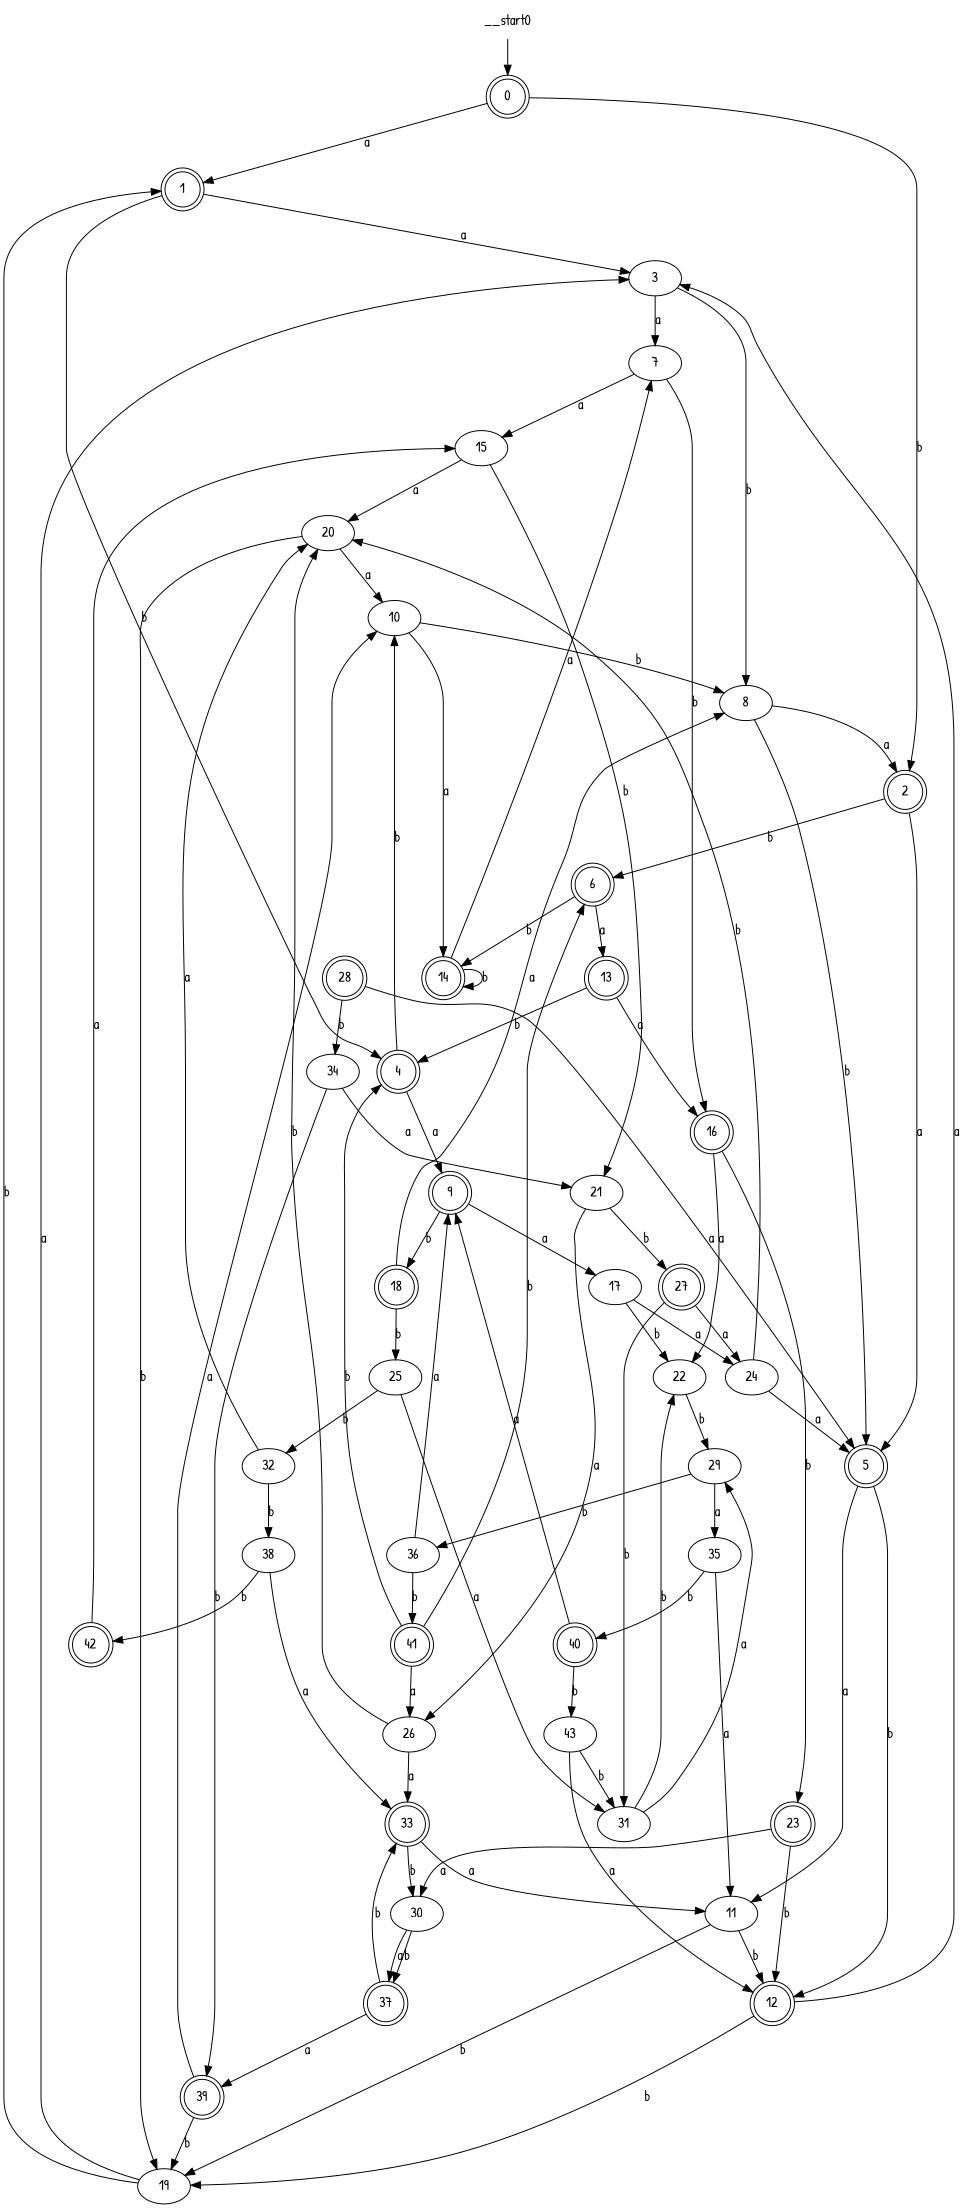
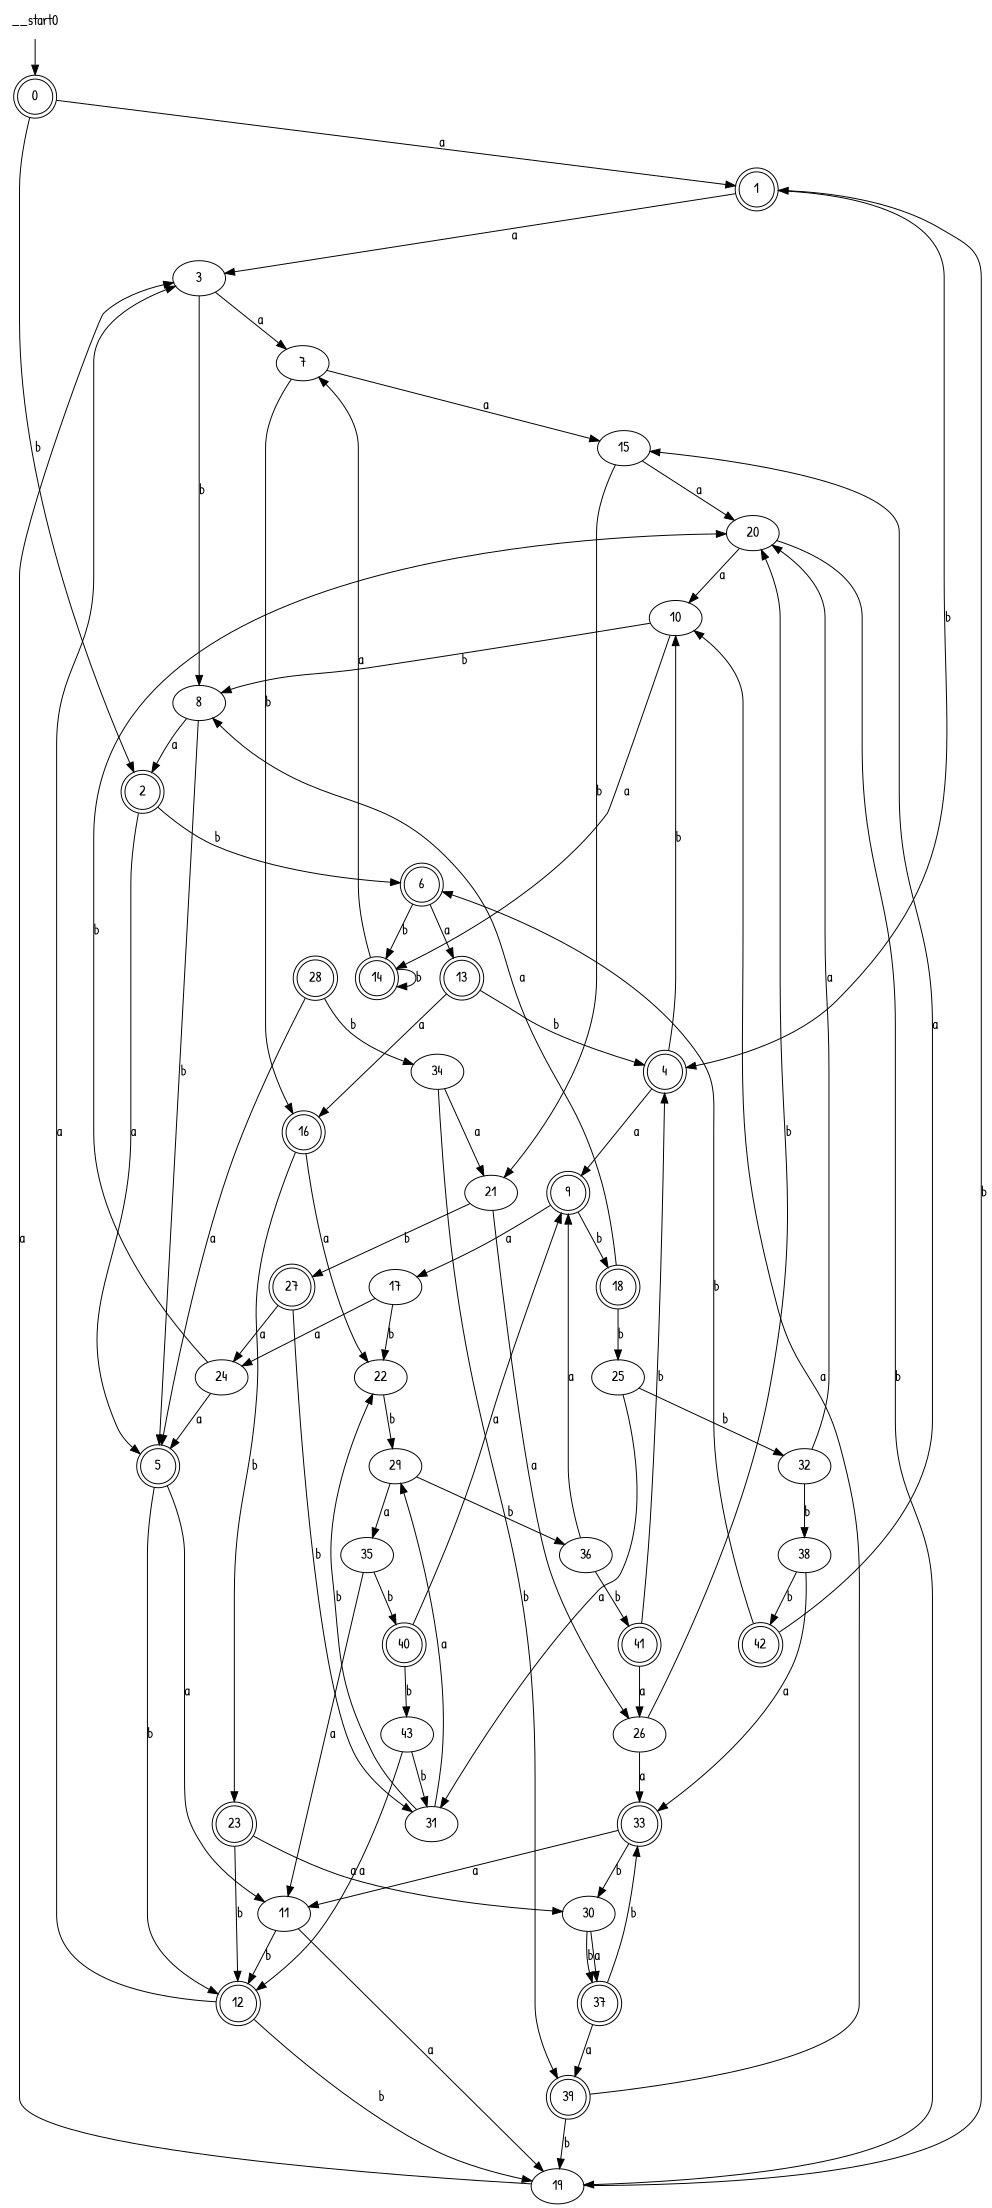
(527, 1276) -> (714, 1191)
(463, 2051) -> (431, 2051)
